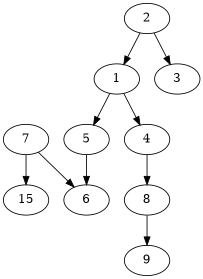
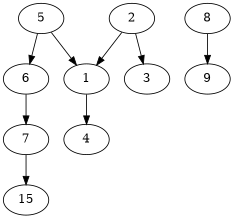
(104, 105) -> (61, 45)
(147, 166) -> none
(53, 167) -> (26, 105)
